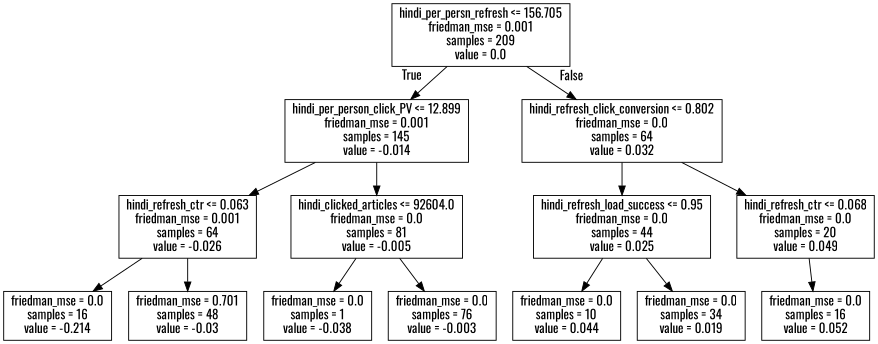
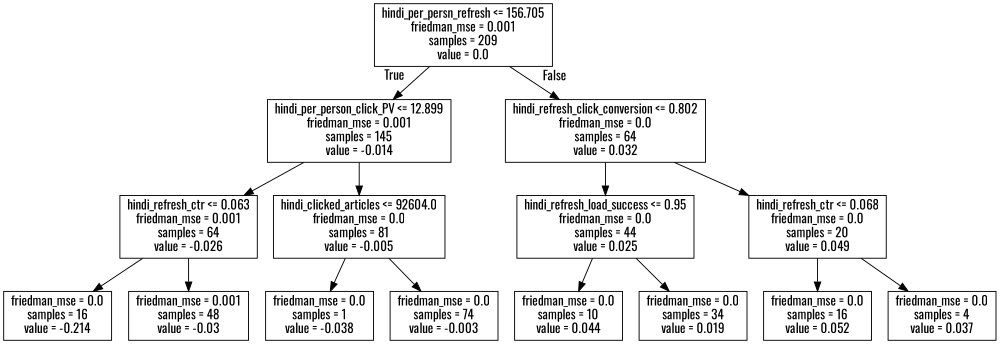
(188, 316) -> (189, 316)
(442, 316) -> (444, 316)
none -> (942, 316)
